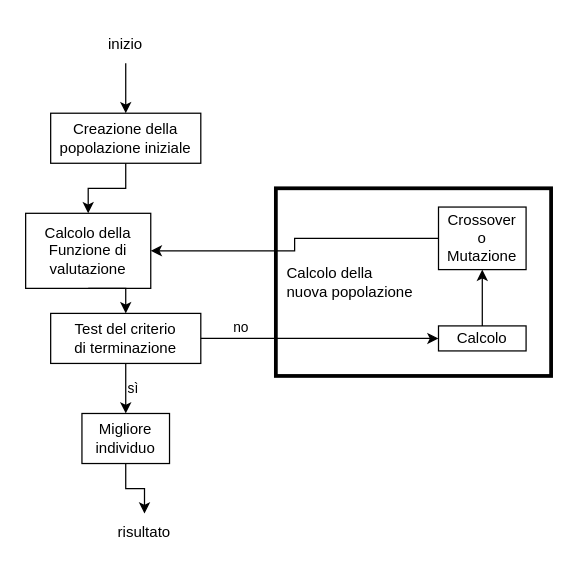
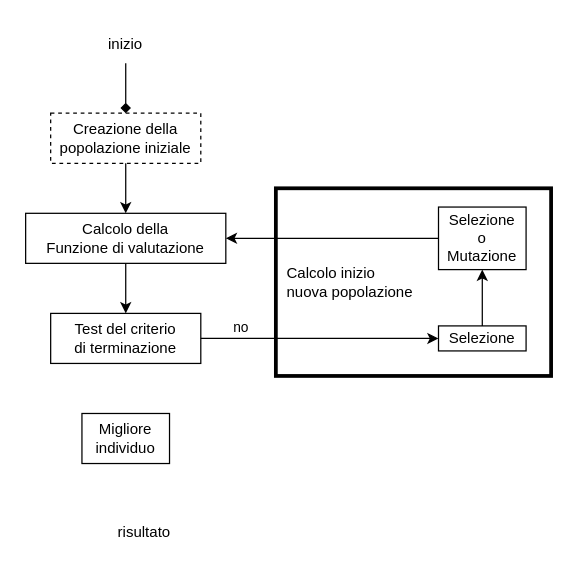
(126, 103) -> (126, 102)
(126, 138) -> (126, 138)
(482, 238) -> (482, 238)
(88, 251) -> (126, 238)
(352, 282) -> (352, 282)
(482, 338) -> (482, 338)
(126, 384) -> none
(131, 488) -> none
